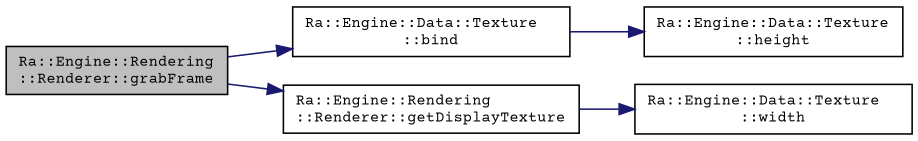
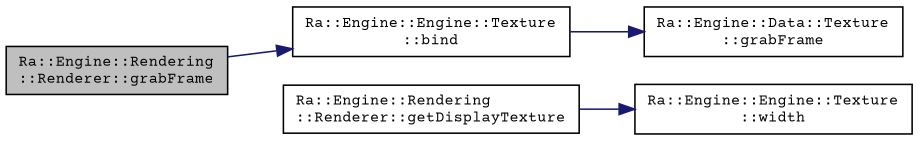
(431, 32) -> (431, 32)
(774, 32) -> (774, 32)
(248, 87) -> none
(774, 109) -> (774, 109)
